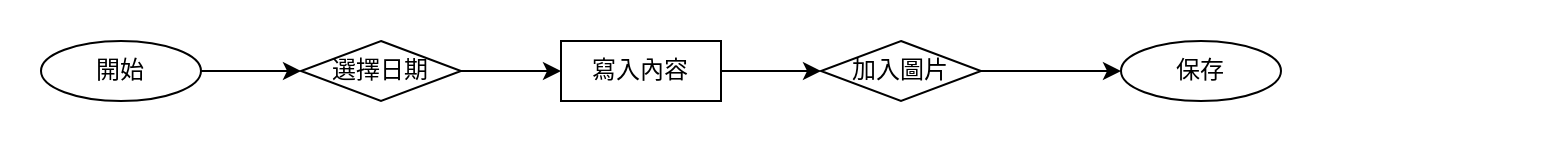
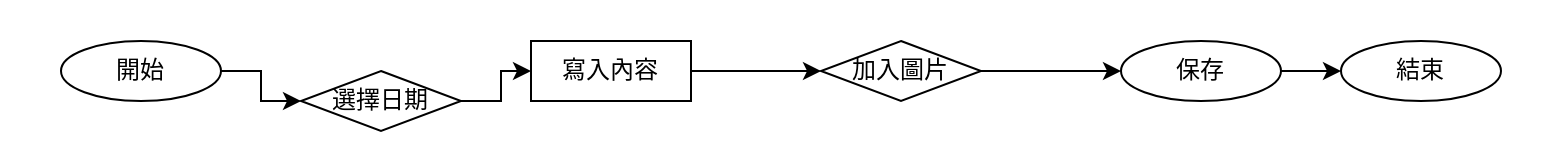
(121, 71) -> (141, 71)
(381, 71) -> (381, 101)
(641, 71) -> (611, 71)
none -> (1318, 71)
none -> (1421, 71)
